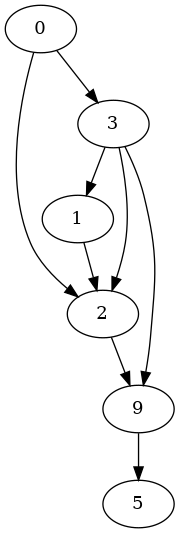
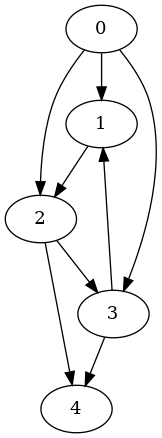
none -> (102, 70)
(127, 213) -> (73, 261)
(139, 409) -> (77, 409)
(139, 504) -> none
